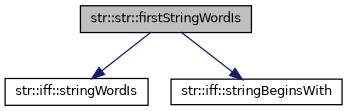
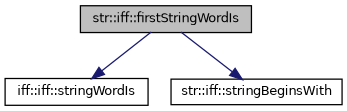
(166, 19) -> (166, 19)
(77, 92) -> (77, 92)
